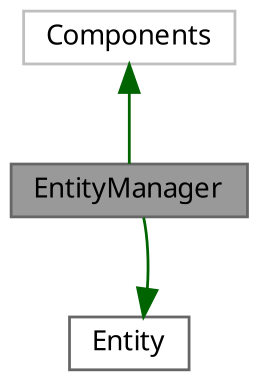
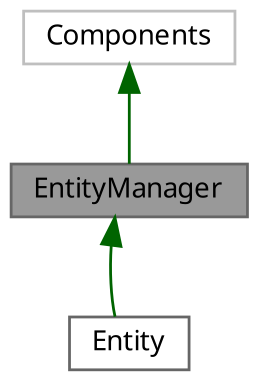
(148, 253) -> (111, 281)
